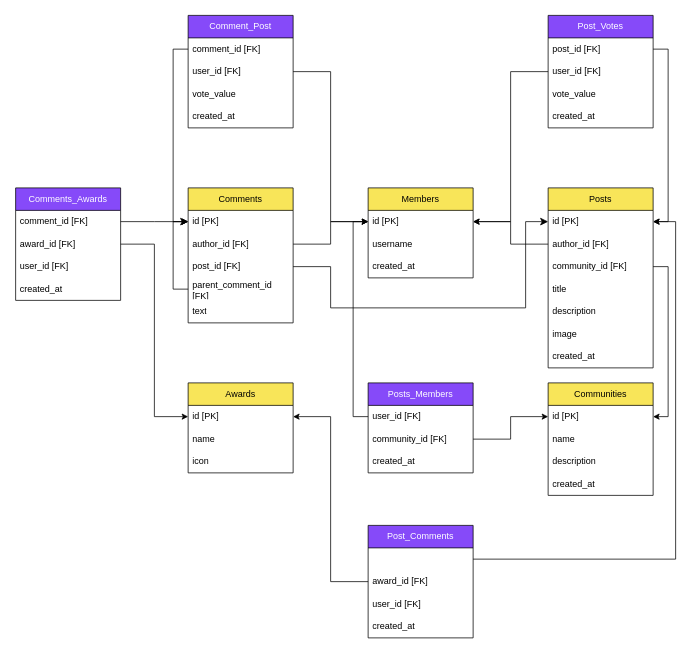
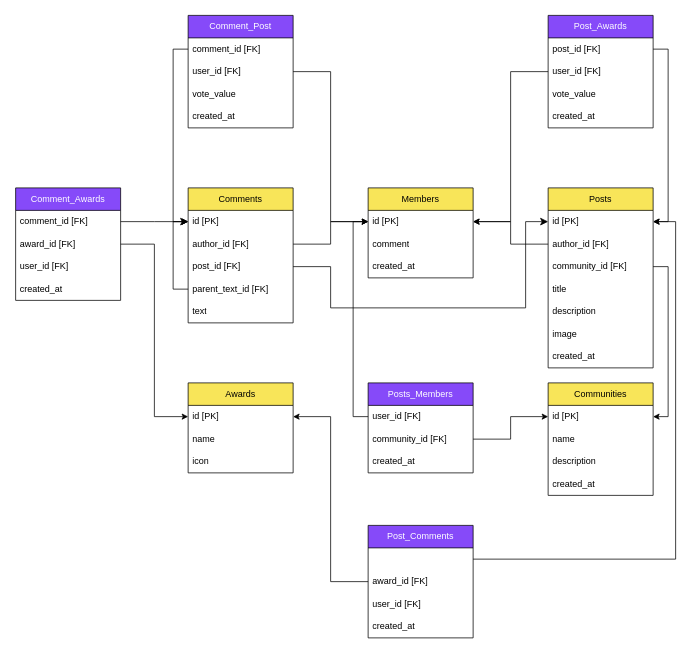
(600, 27) -> (600, 27)
(68, 199) -> (68, 199)
(393, 244) -> (390, 244)
(241, 289) -> (238, 289)
